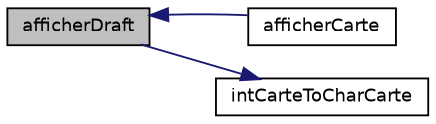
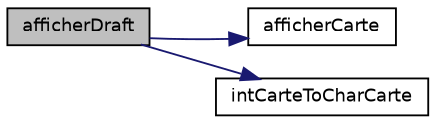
(208, 14) -> (189, 39)
